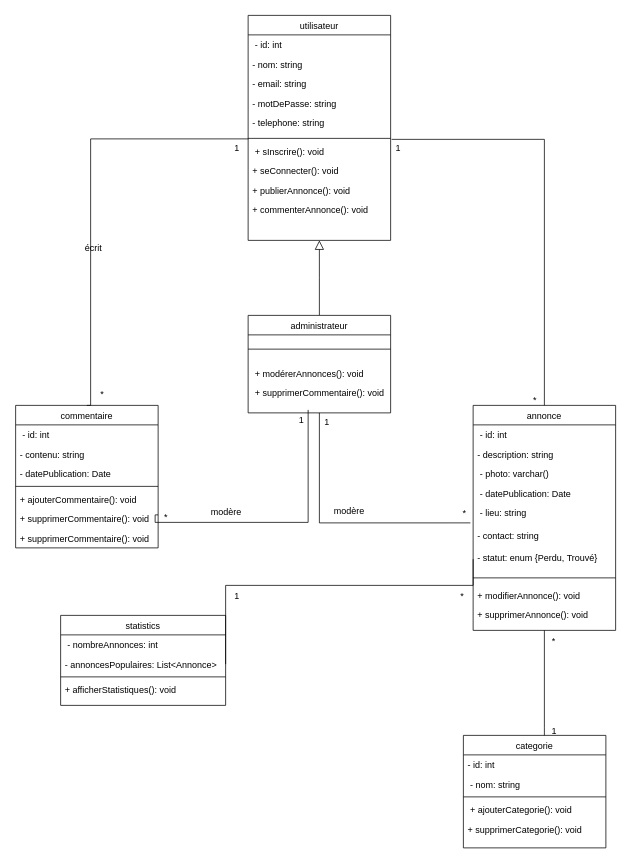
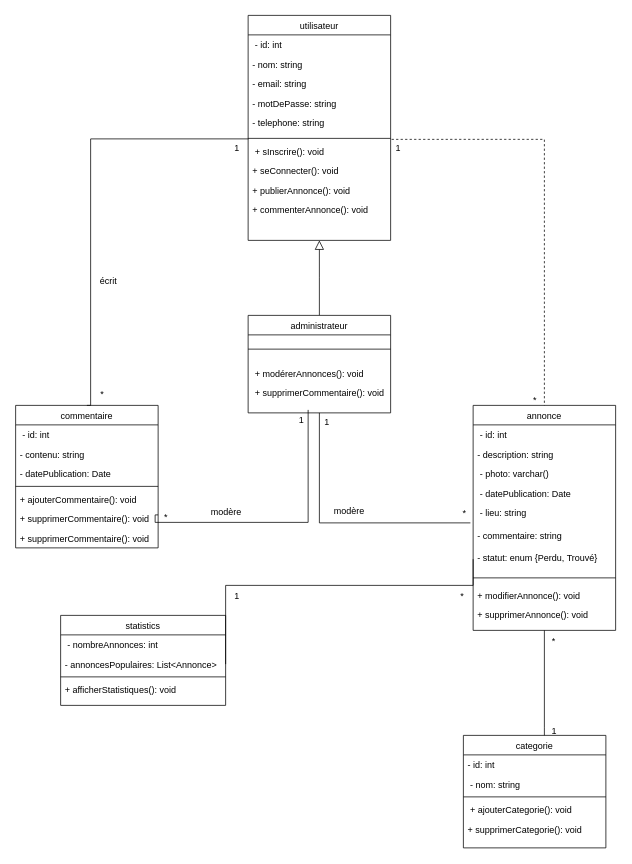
(544, 196) -> (544, 196)
(93, 248) -> (108, 282)
(515, 536) -> (524, 536)
